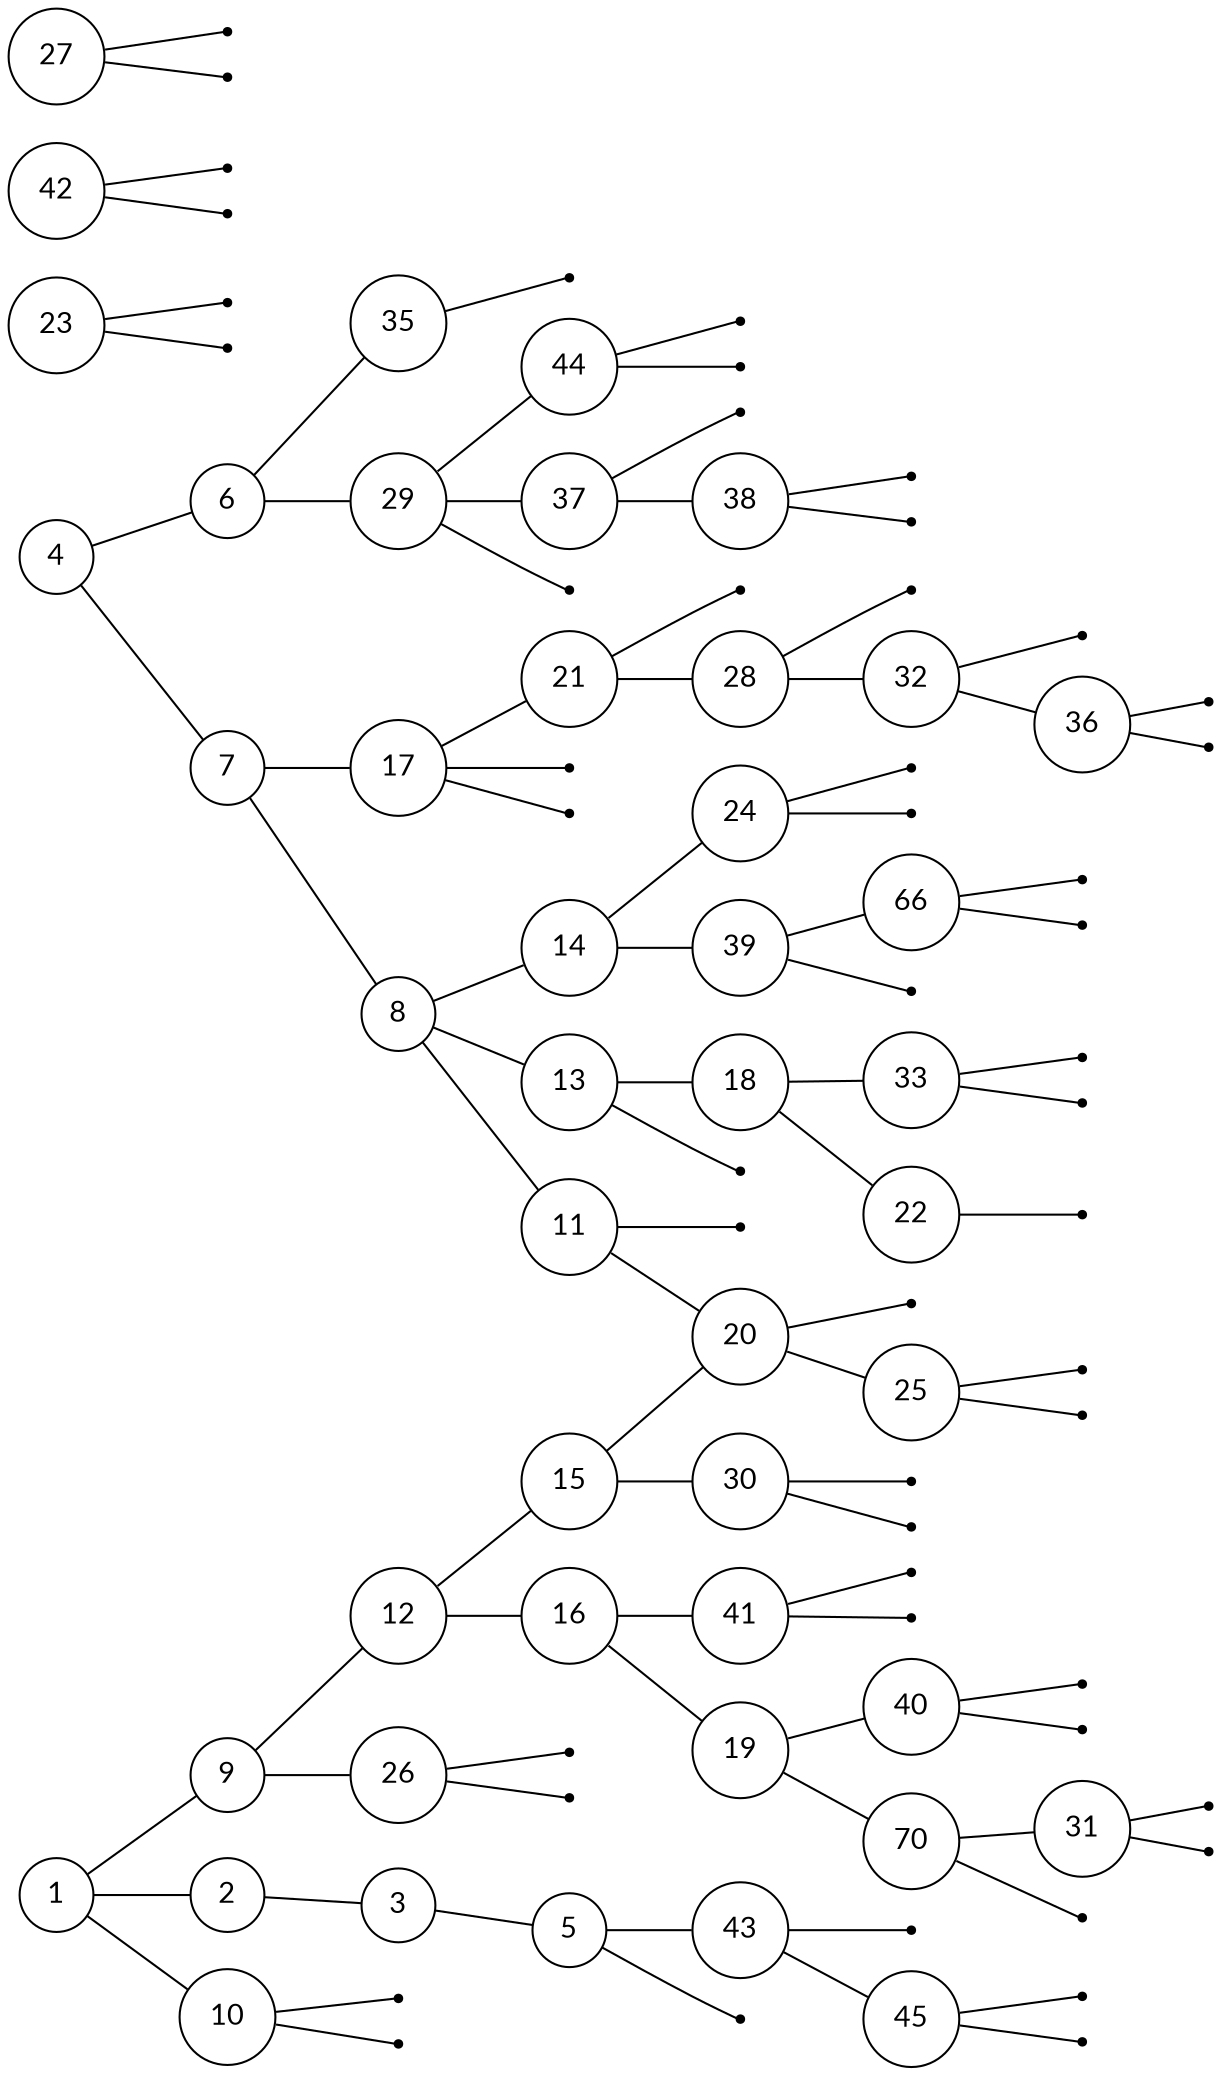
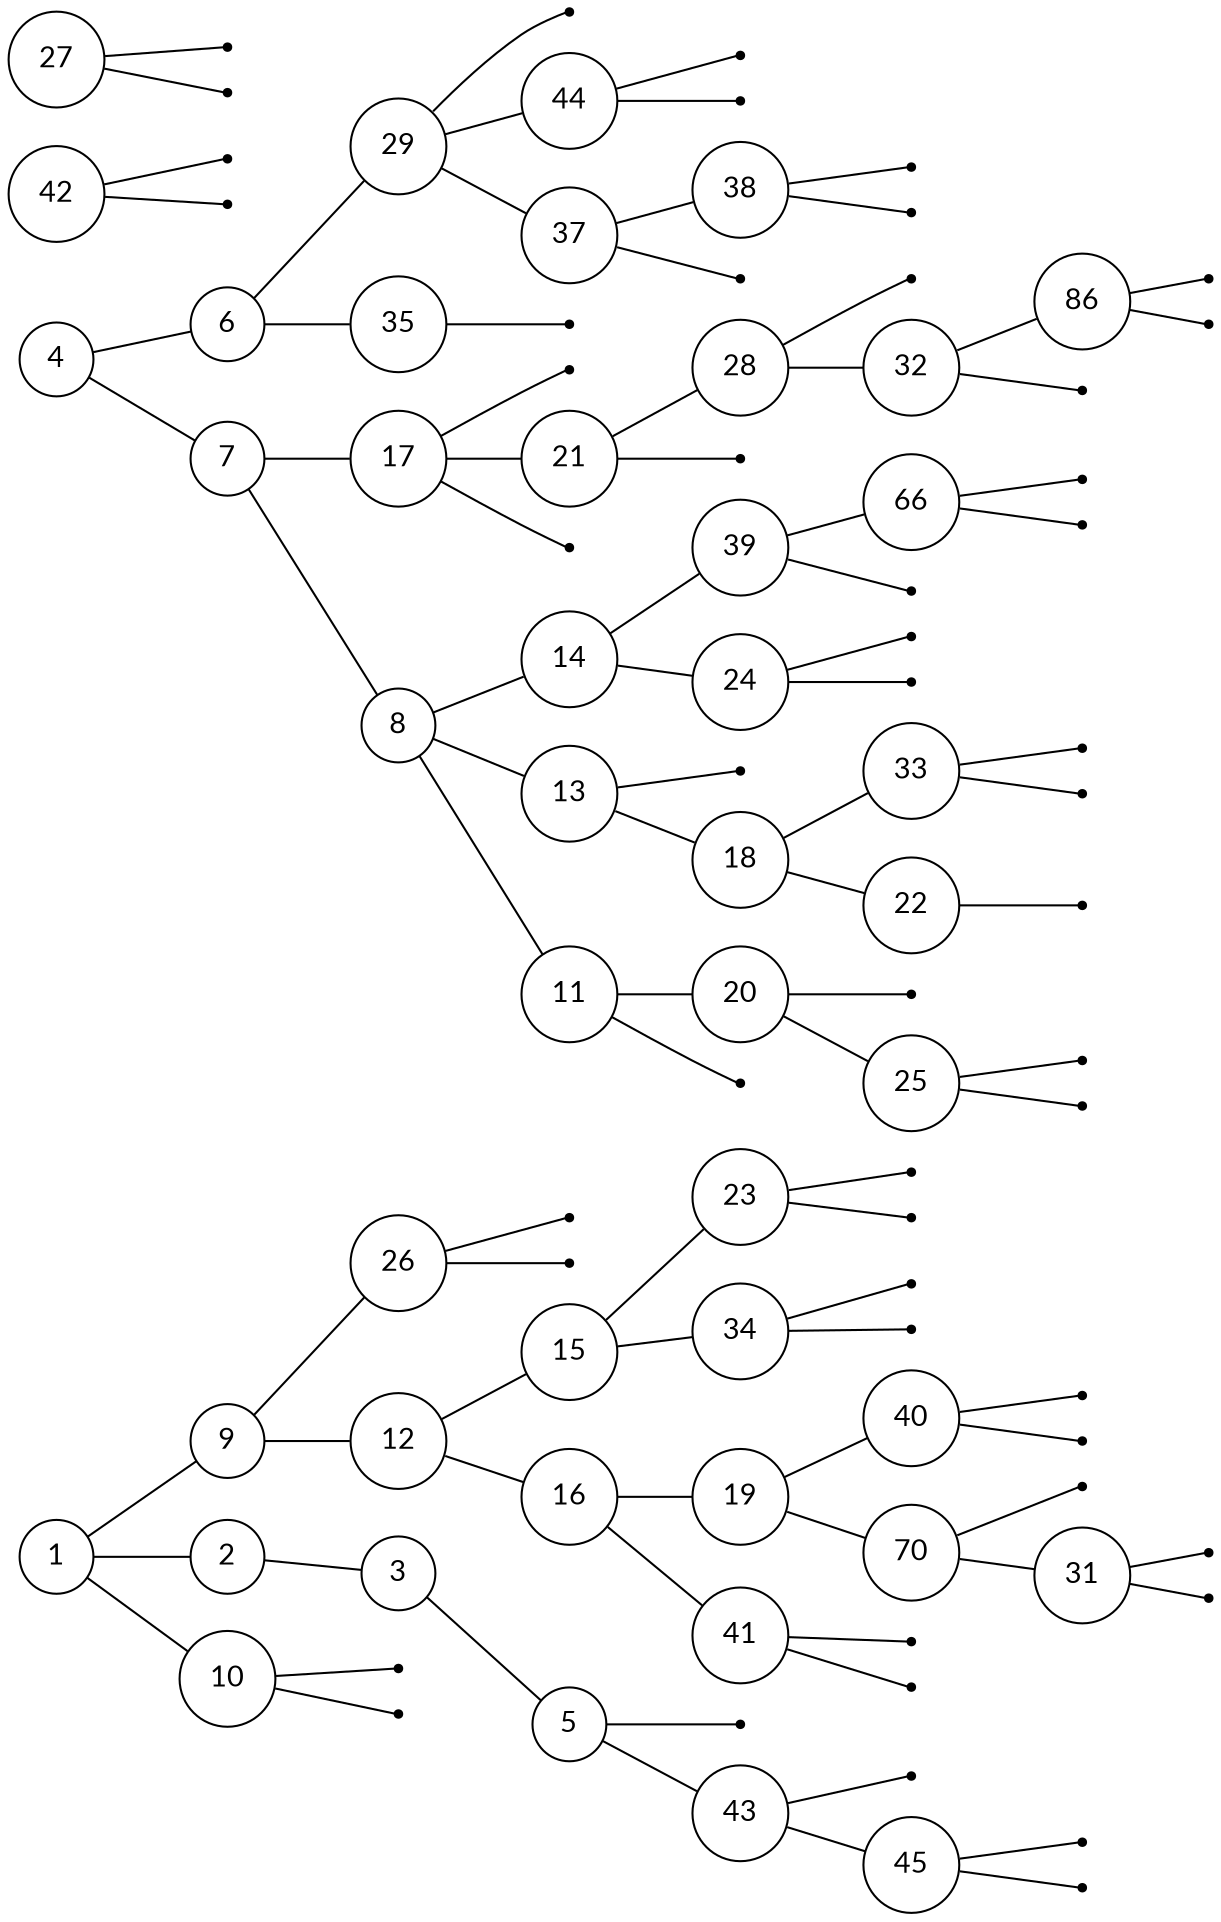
(1082, 725) -> (1082, 302)
(655, 1409) -> (655, 1275)
(740, 1481) -> (740, 1331)
